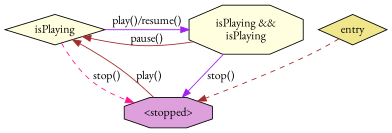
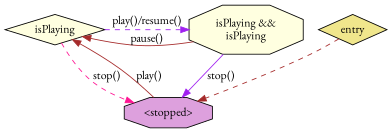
(143, 30) -> (143, 30)
